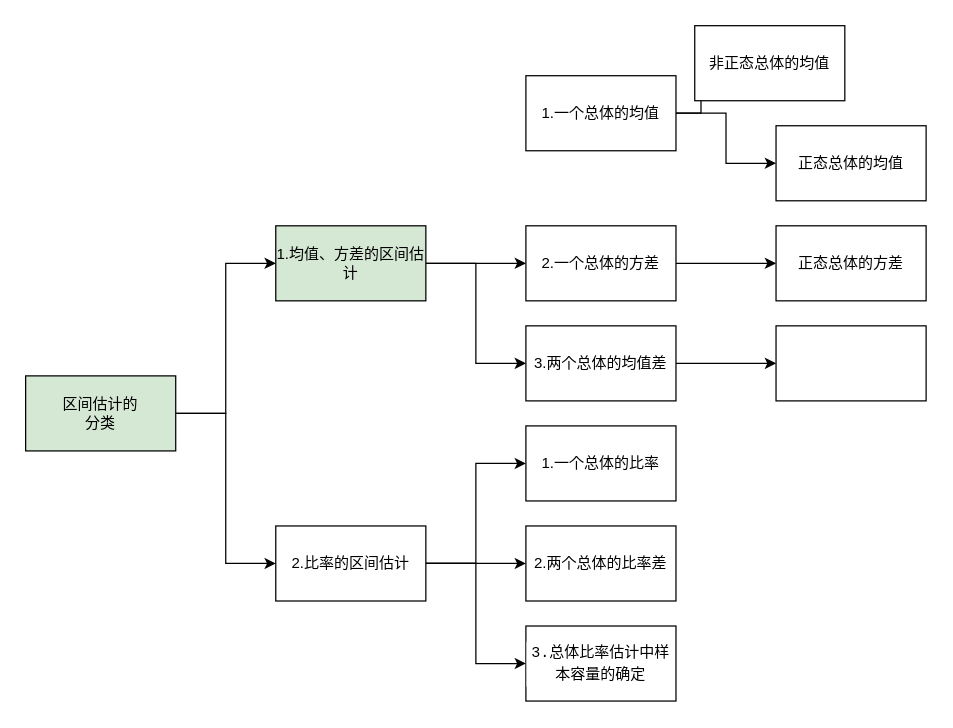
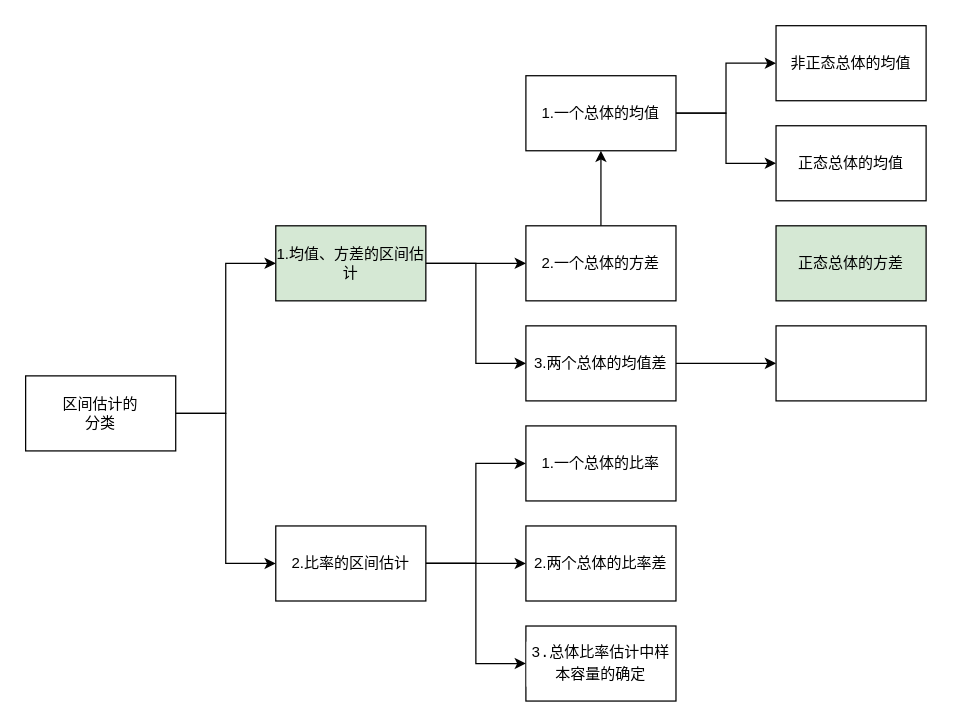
(769, 63) -> (851, 63)
(722, 263) -> (601, 193)
(851, 263) -> (851, 263)
(101, 413) -> (101, 413)
